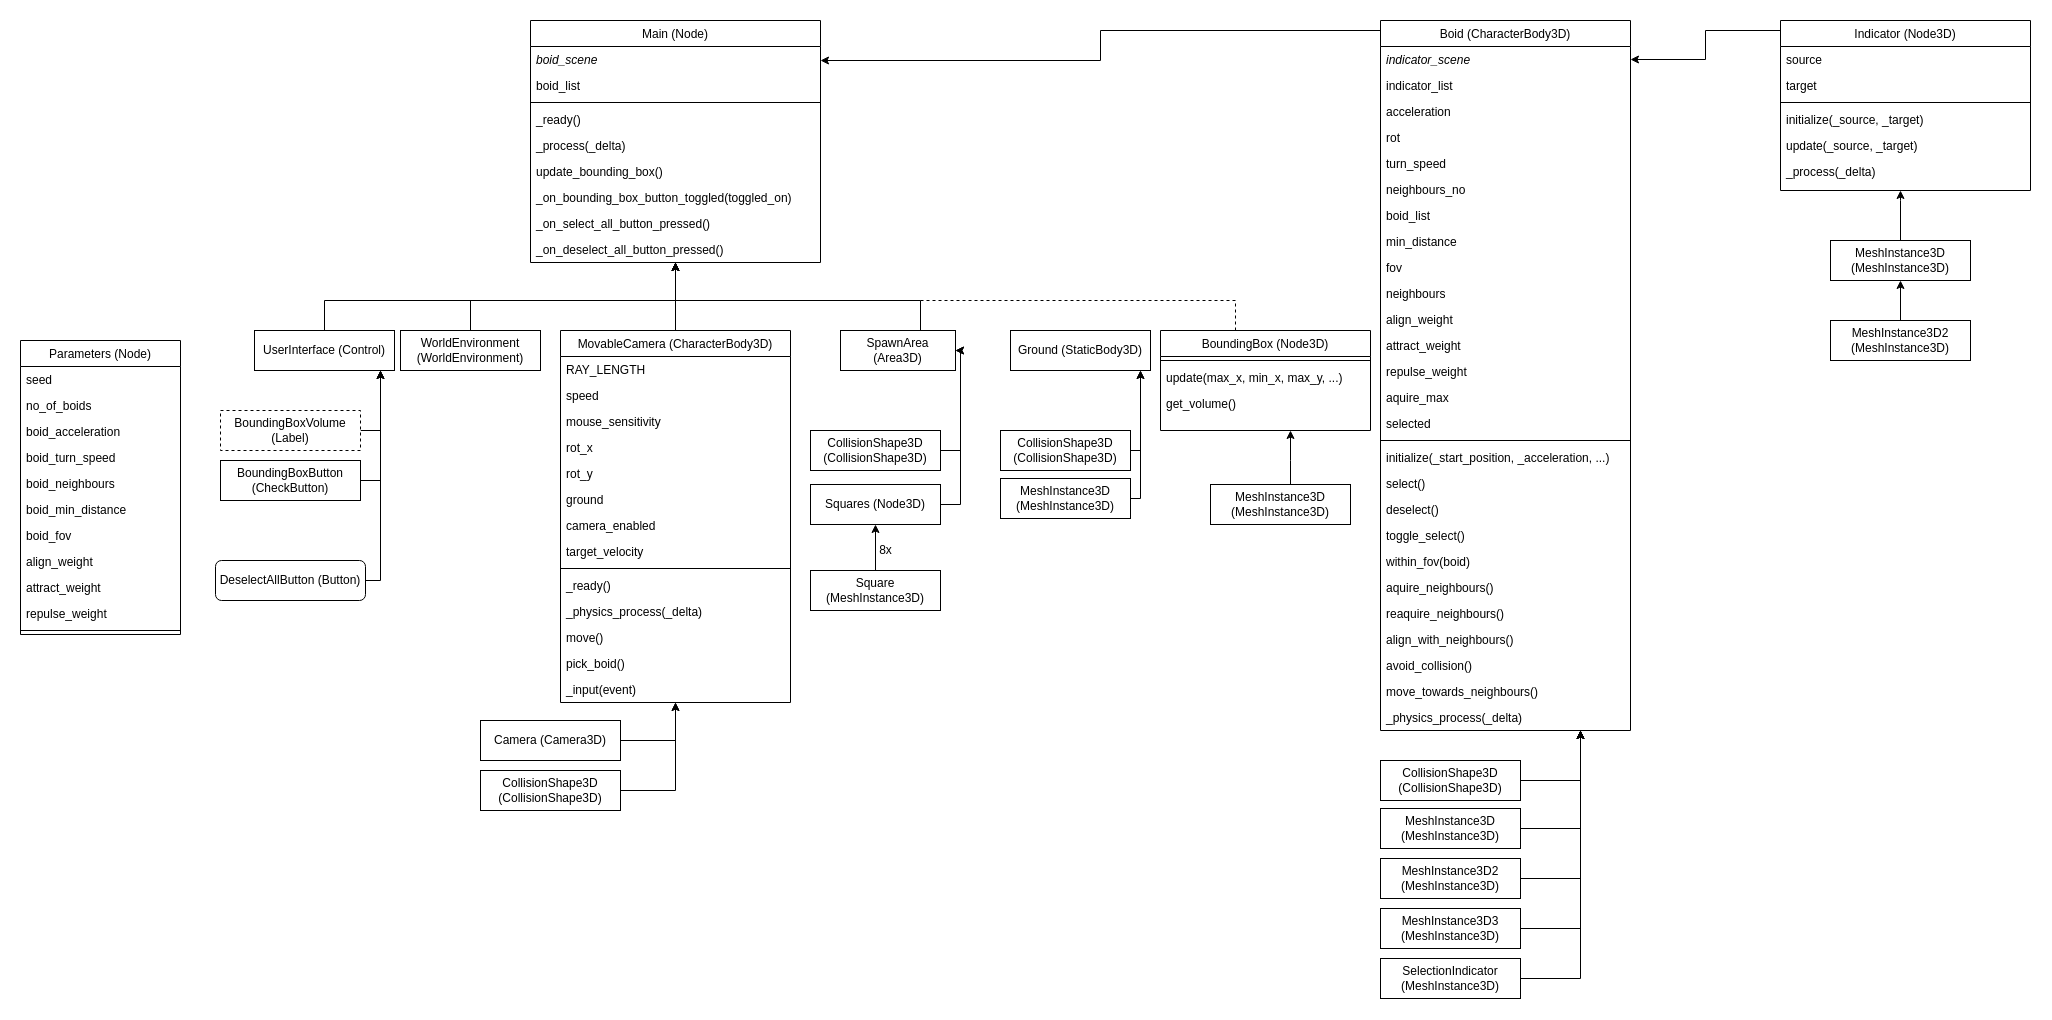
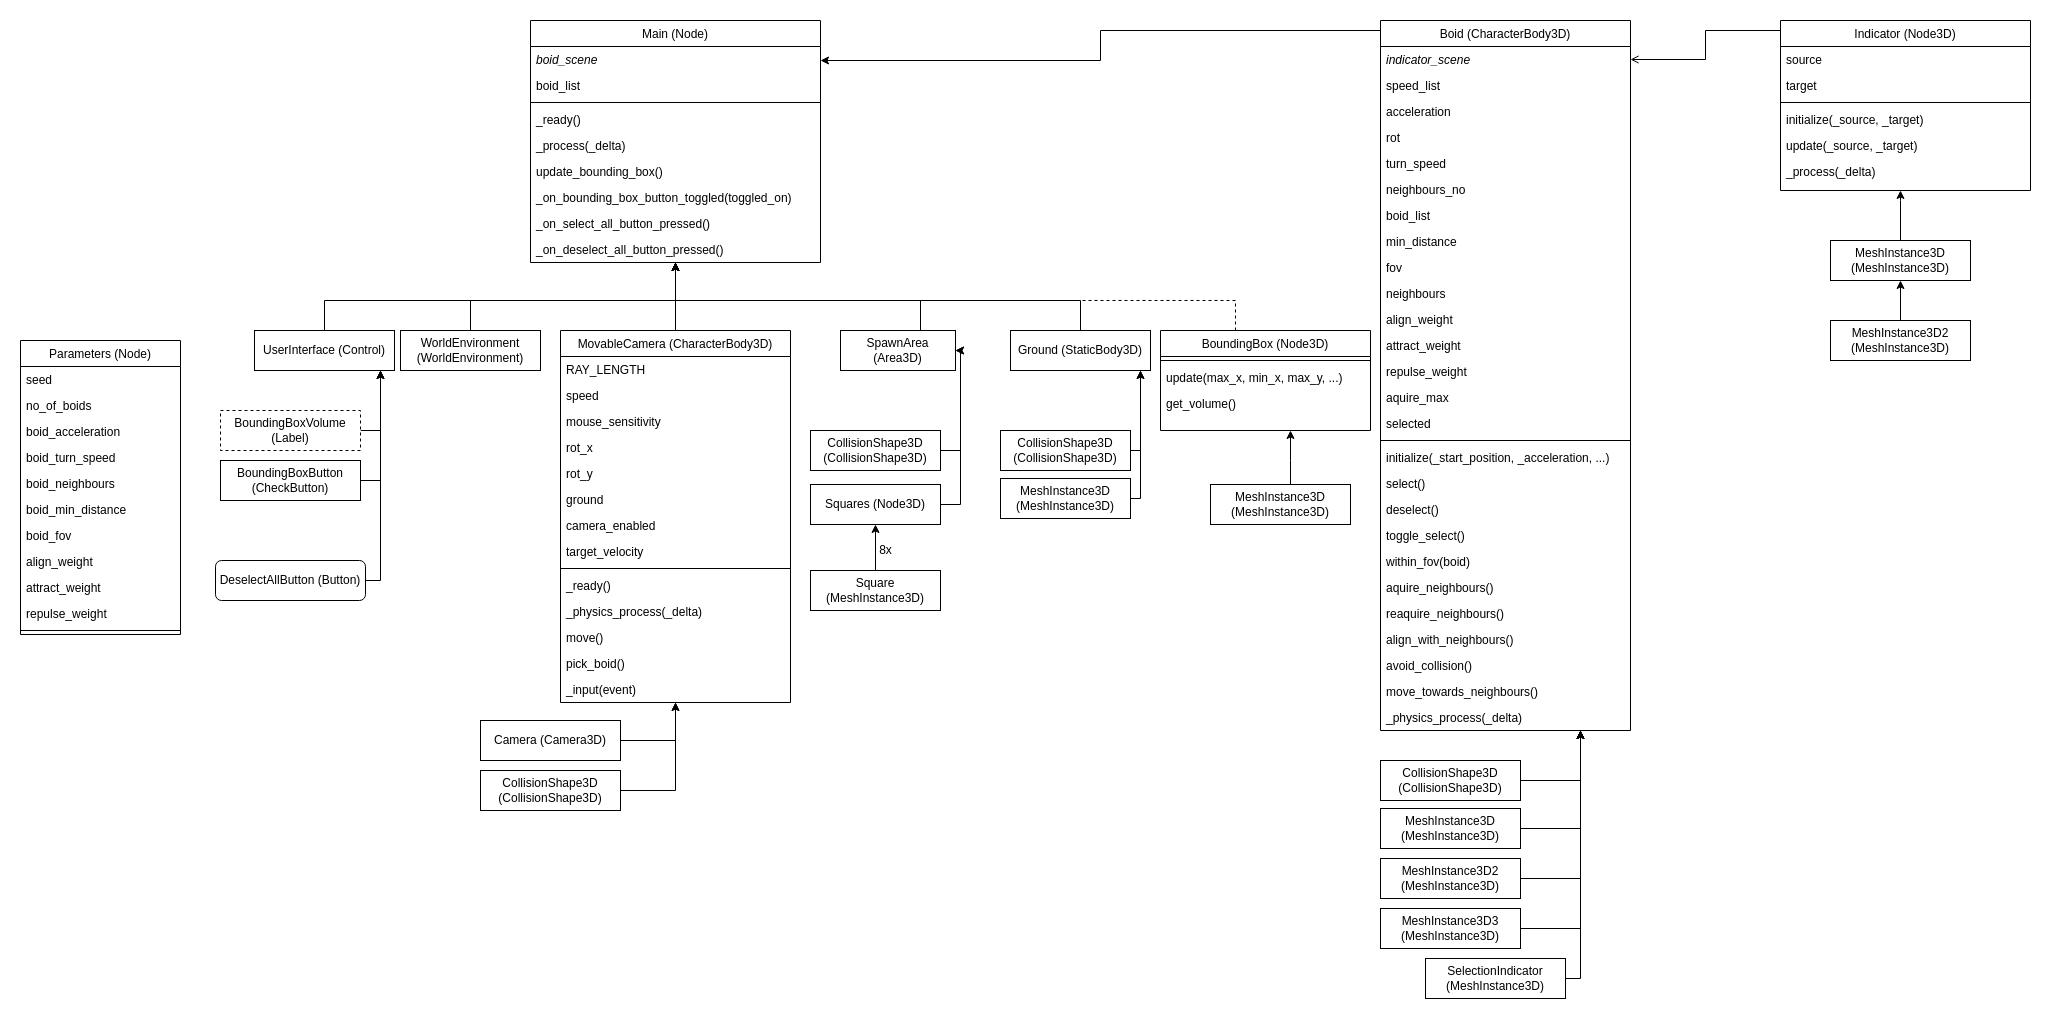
(1639, 60) -> (1637, 60)
(1427, 86) -> (1416, 86)
none -> (1081, 317)
(1451, 979) -> (1496, 979)
